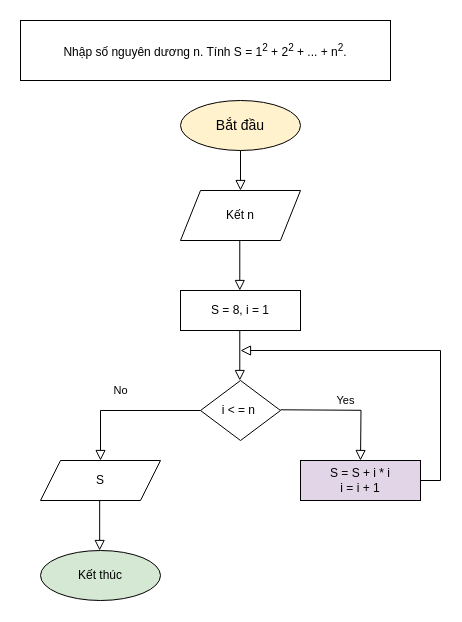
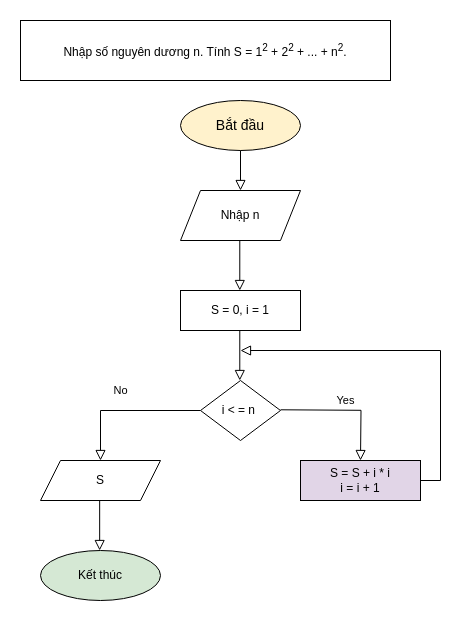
(241, 216) -> (241, 216)
(241, 311) -> (241, 311)
